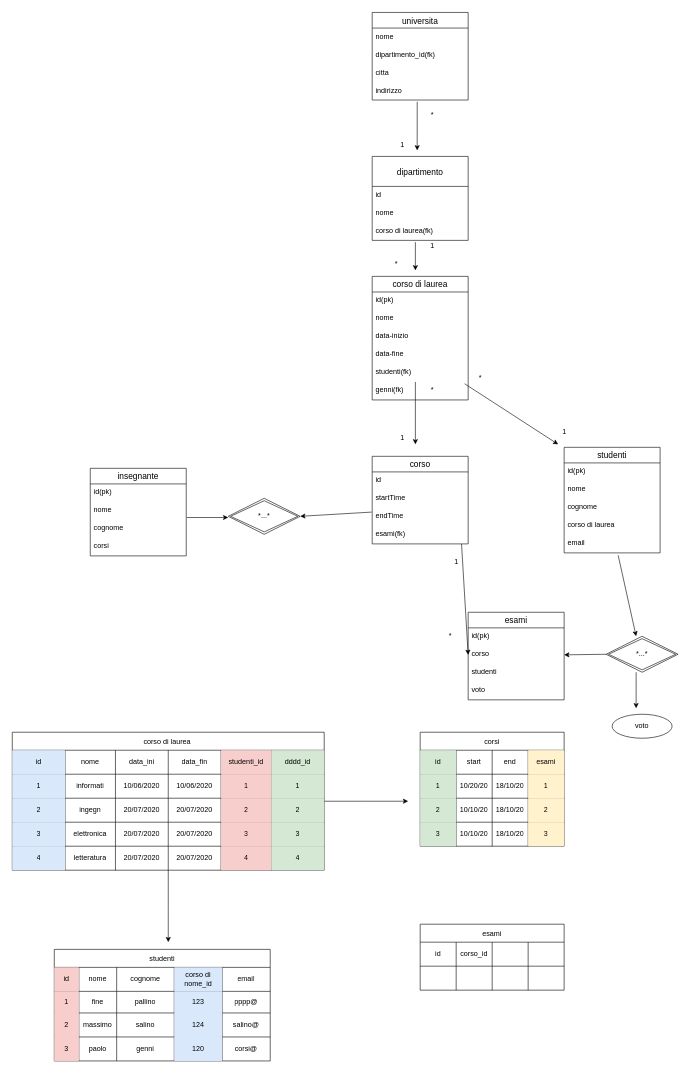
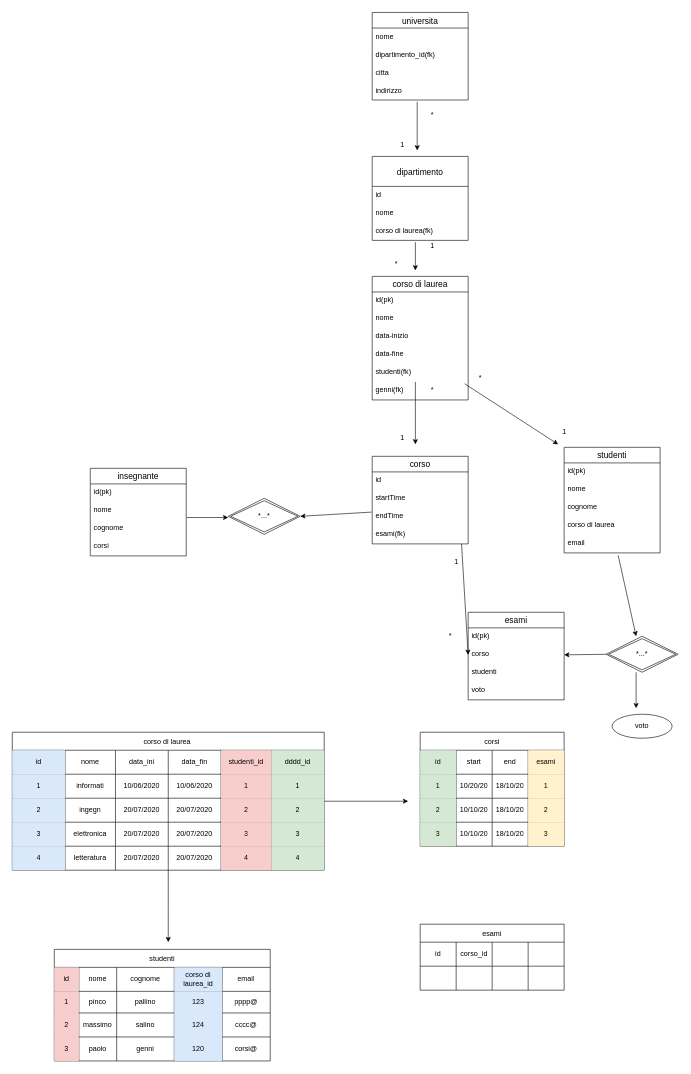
(198, 980) -> (198, 980)
(98, 1002) -> (98, 1002)
(246, 1025) -> (246, 1025)
